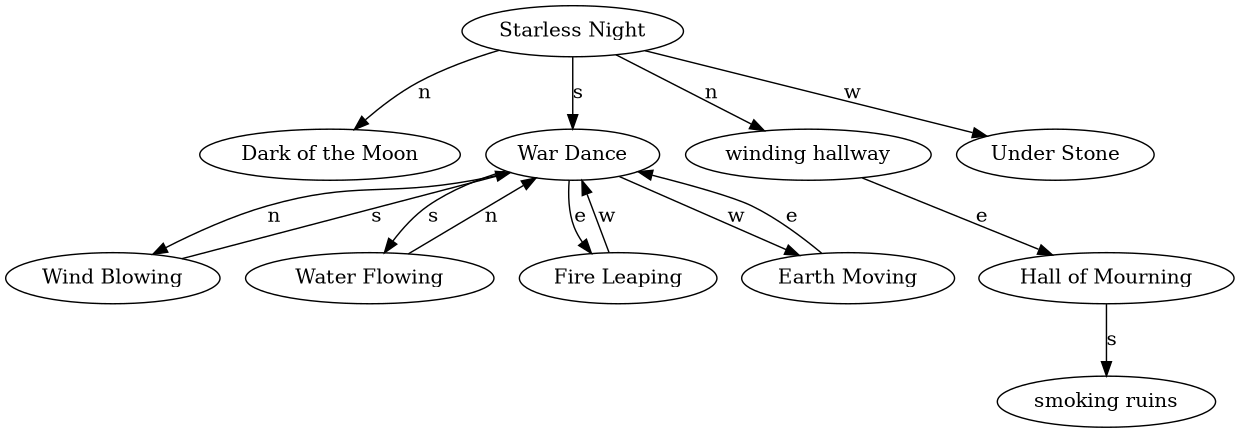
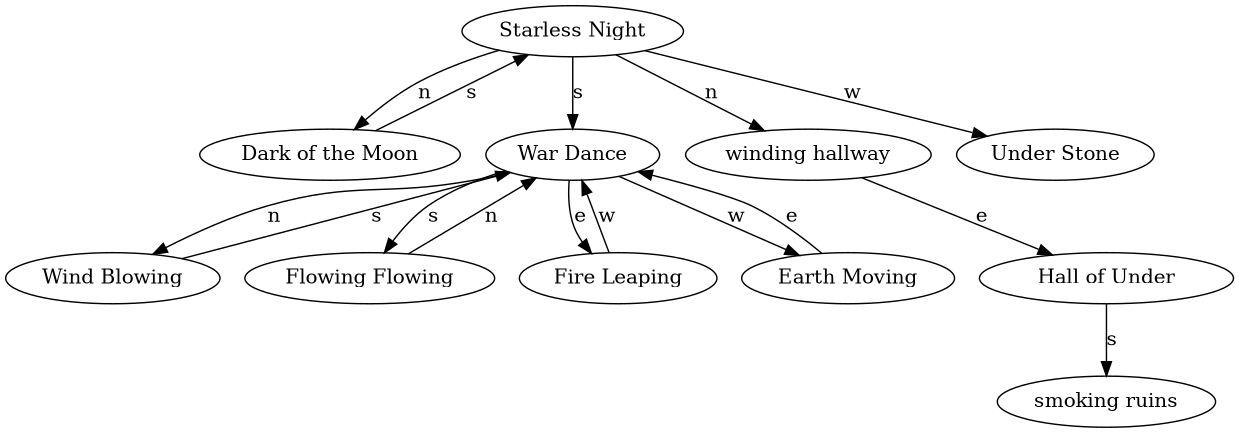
none -> (445, 96)
(370, 278) -> (370, 278)
(1106, 278) -> (1106, 278)
